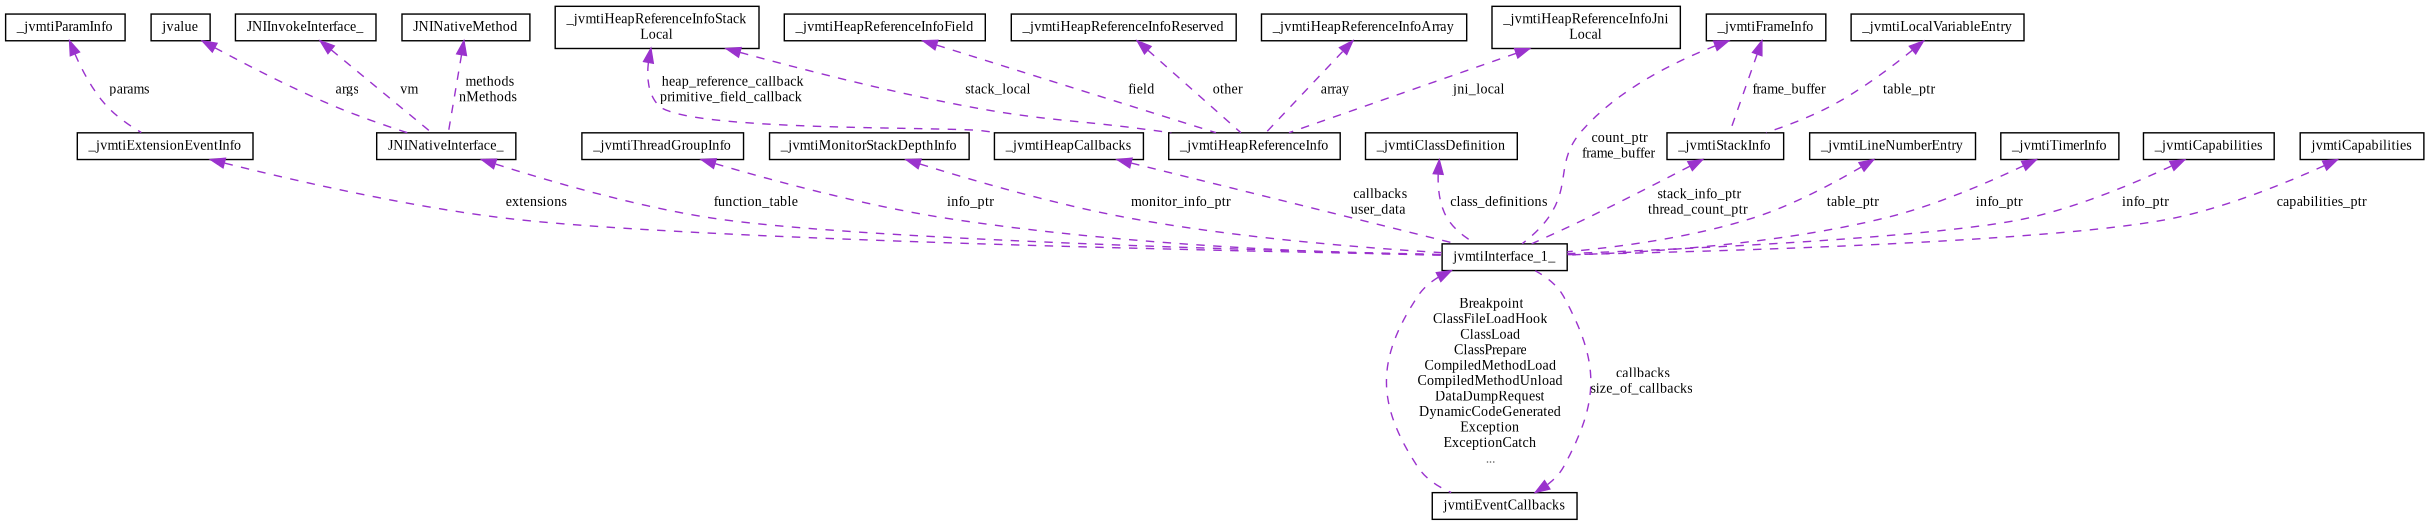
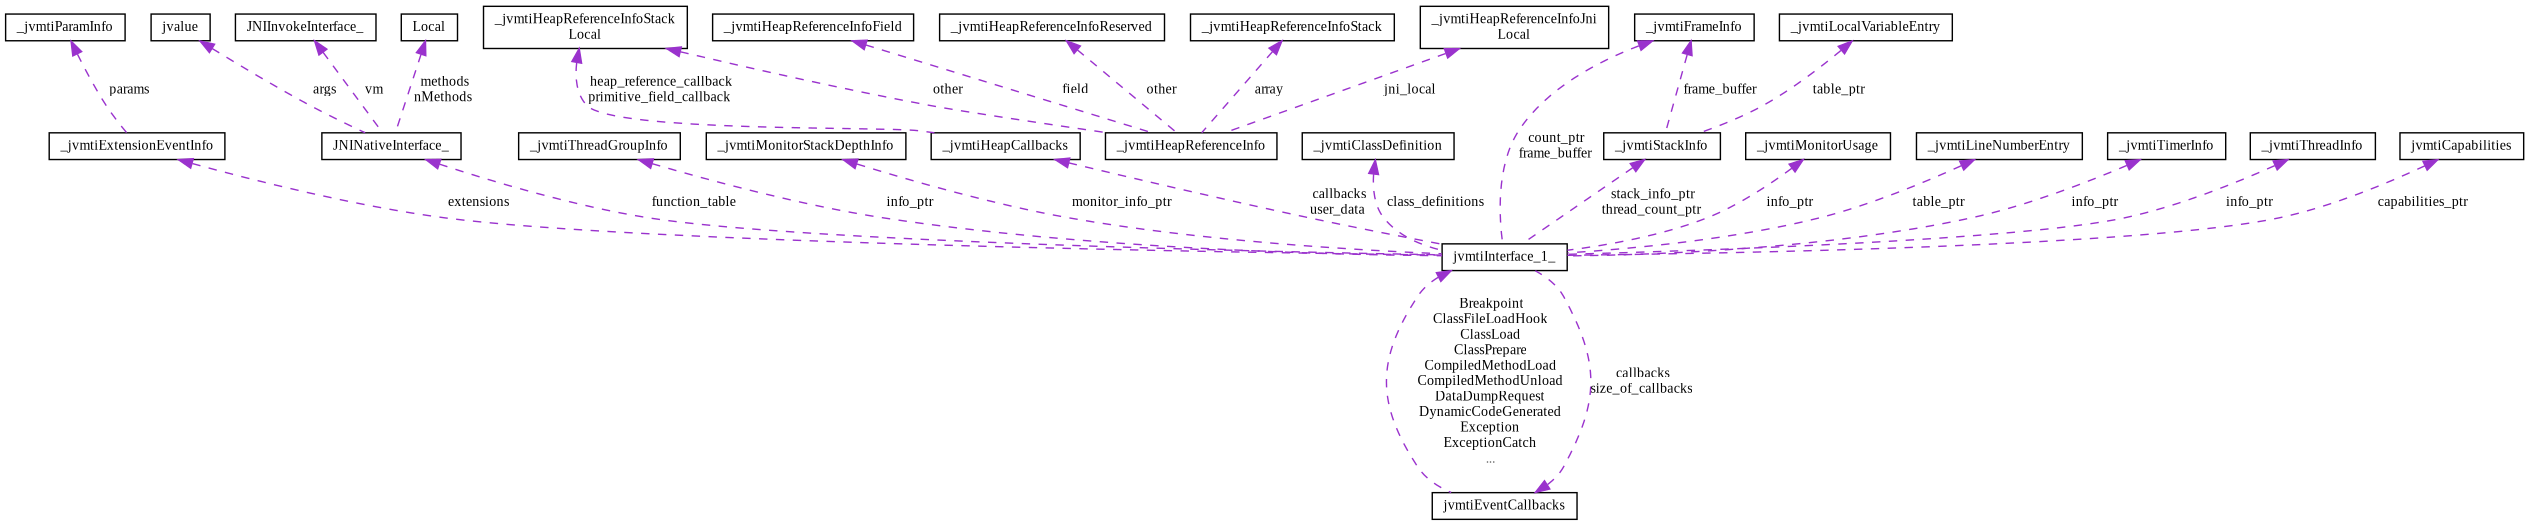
(466, 27) -> (429, 27)
(1364, 27) -> (1292, 27)
(997, 90) -> (947, 90)
none -> (1818, 146)
(2209, 146) -> (2313, 146)
